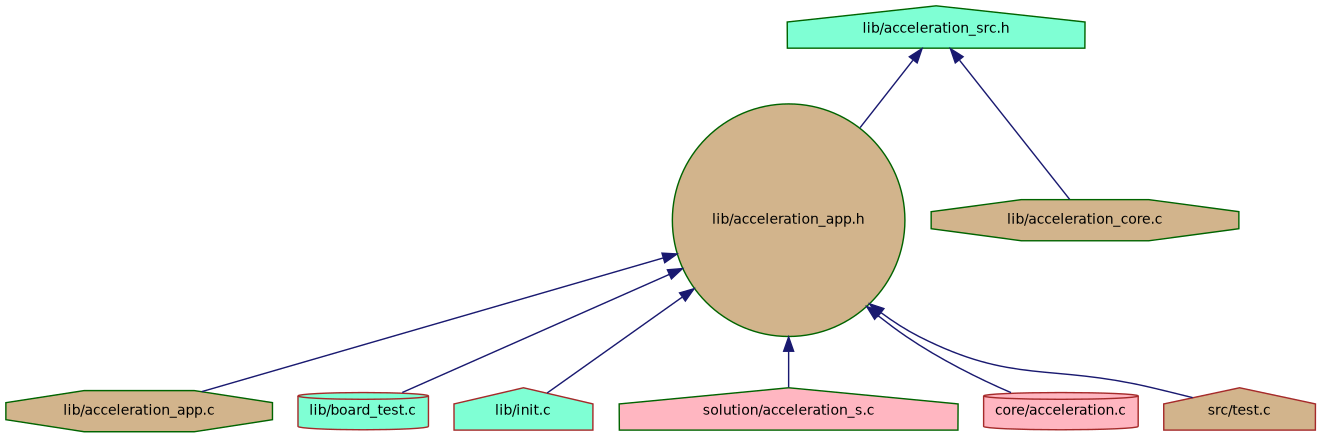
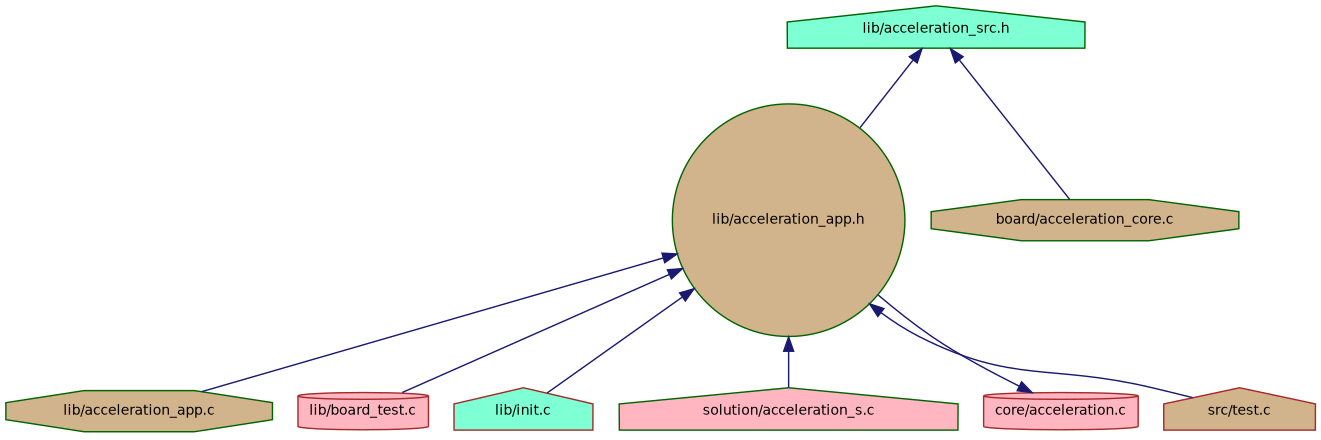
(1085, 220) -> (1085, 220)
(942, 359) -> (914, 324)
(363, 411) -> (363, 411)
